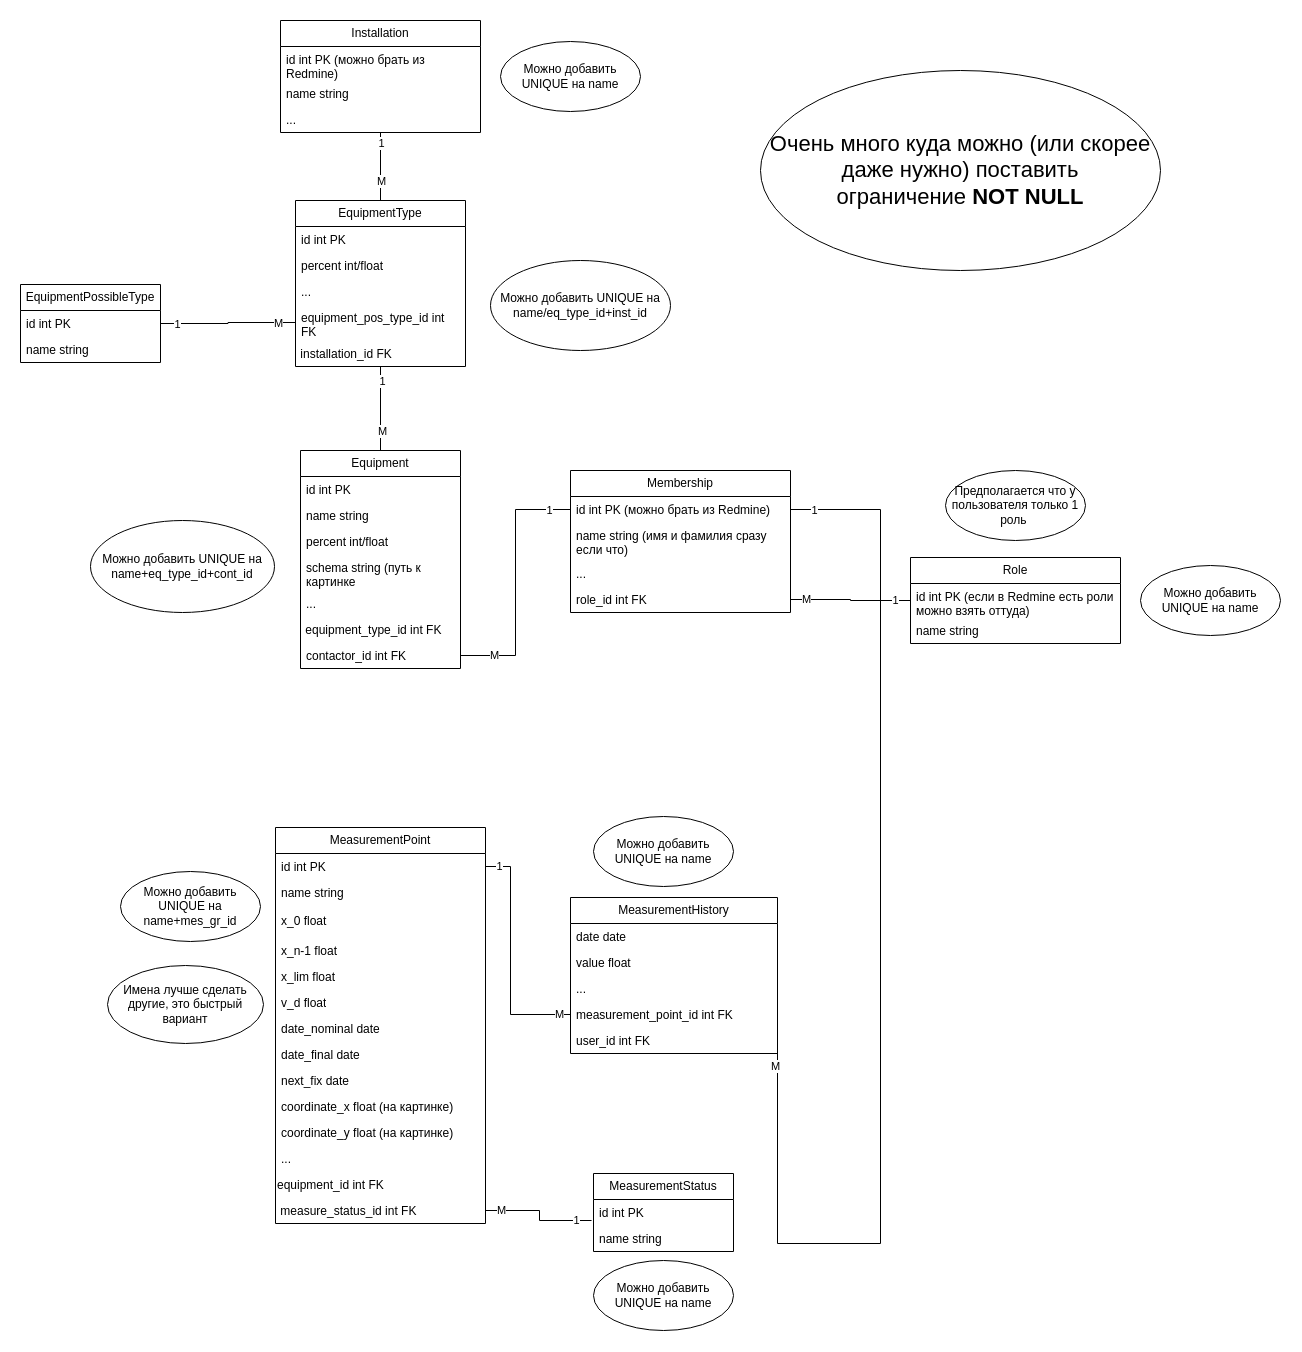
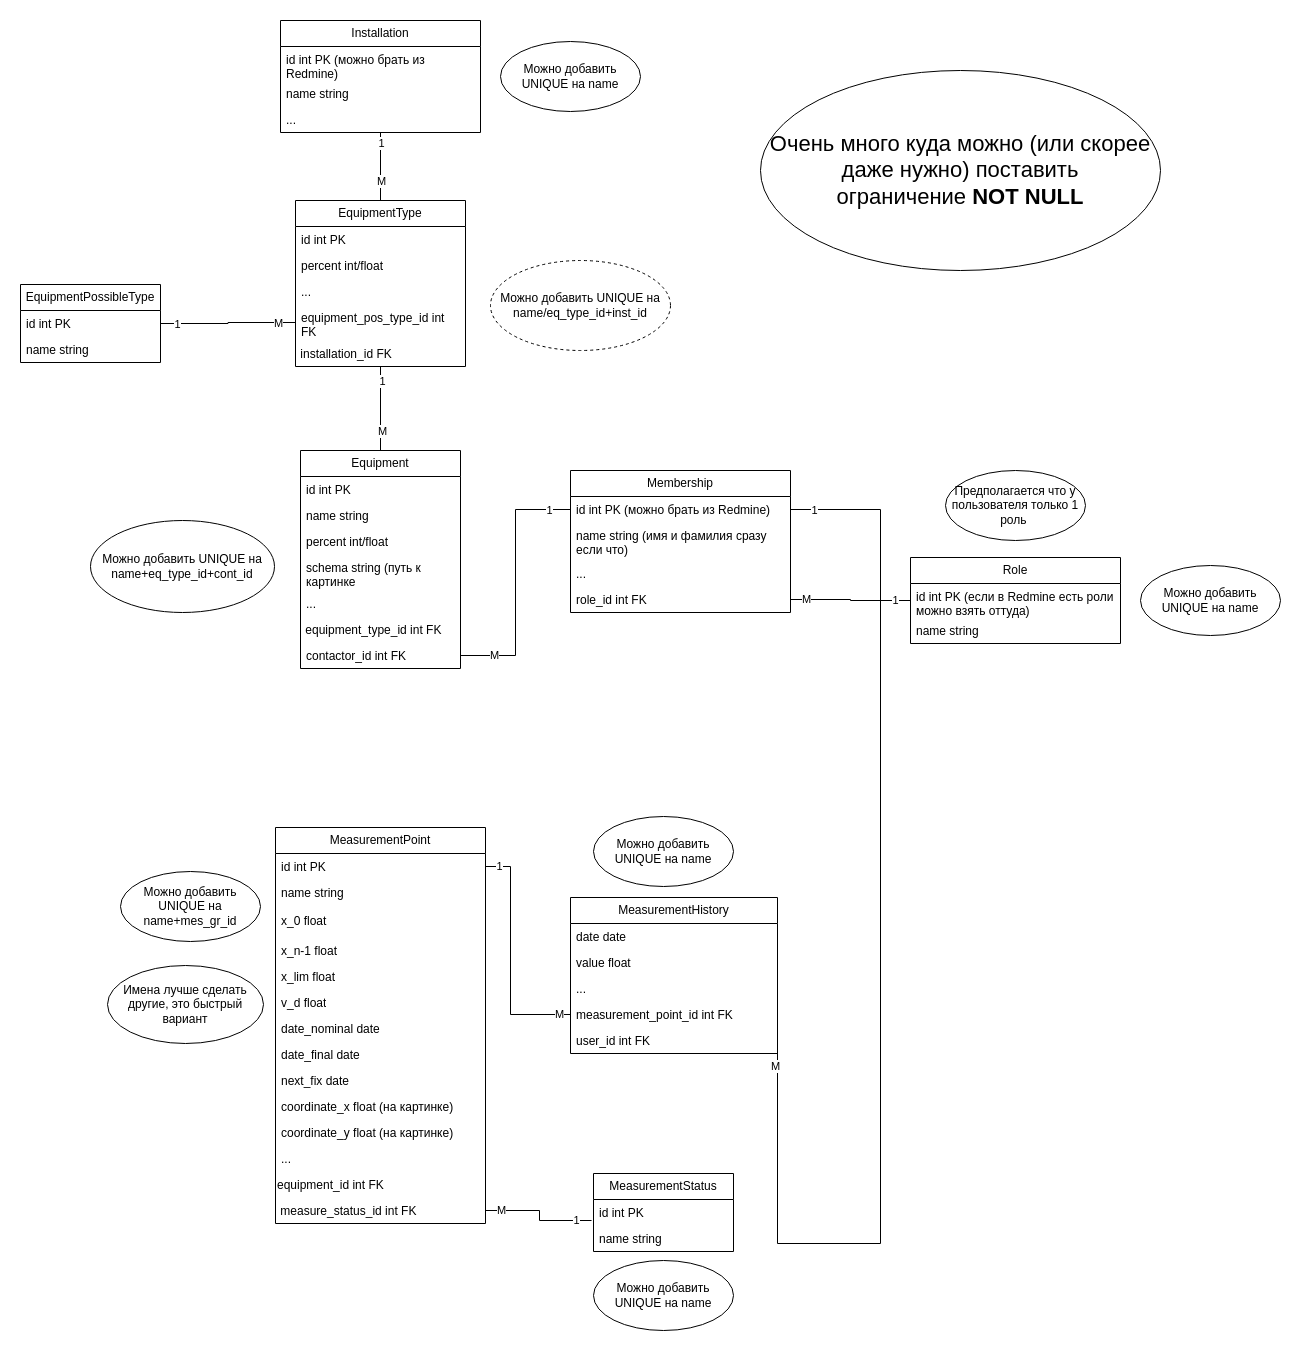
(581, 306) -> (581, 306)
